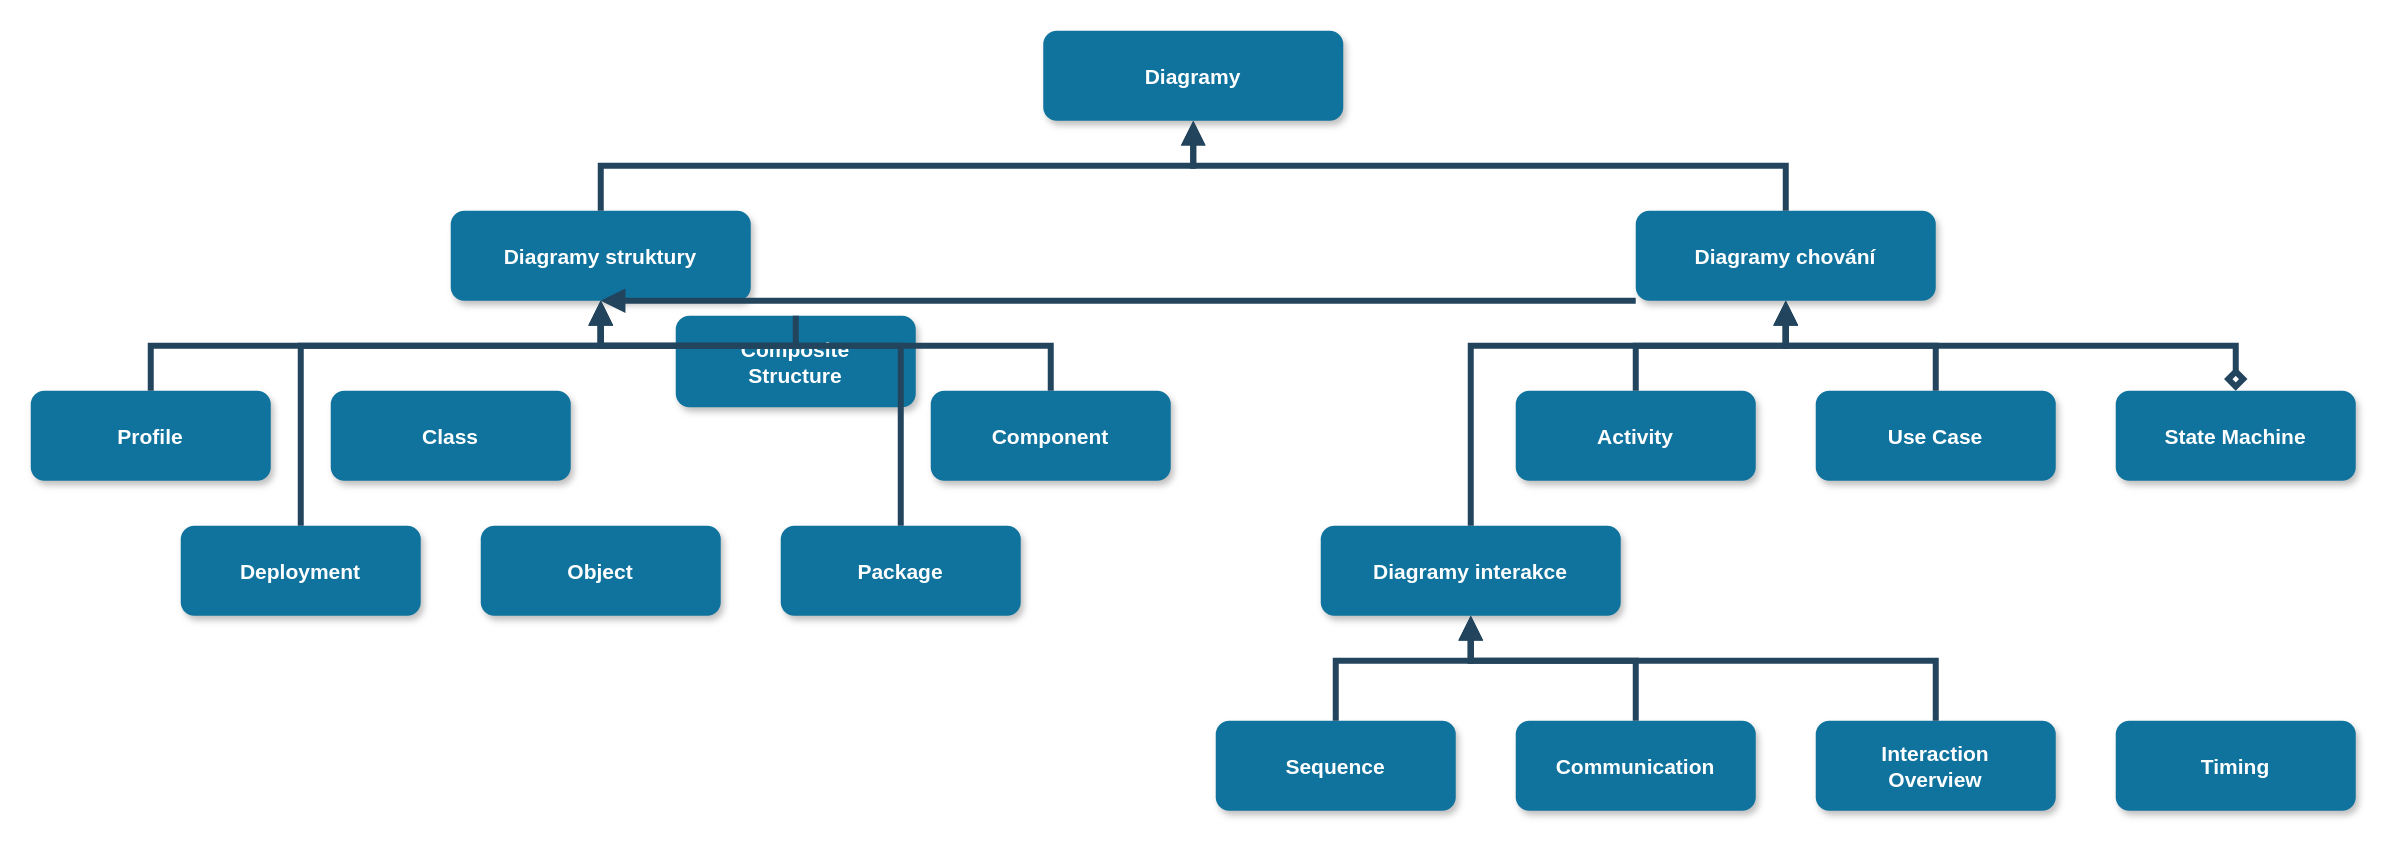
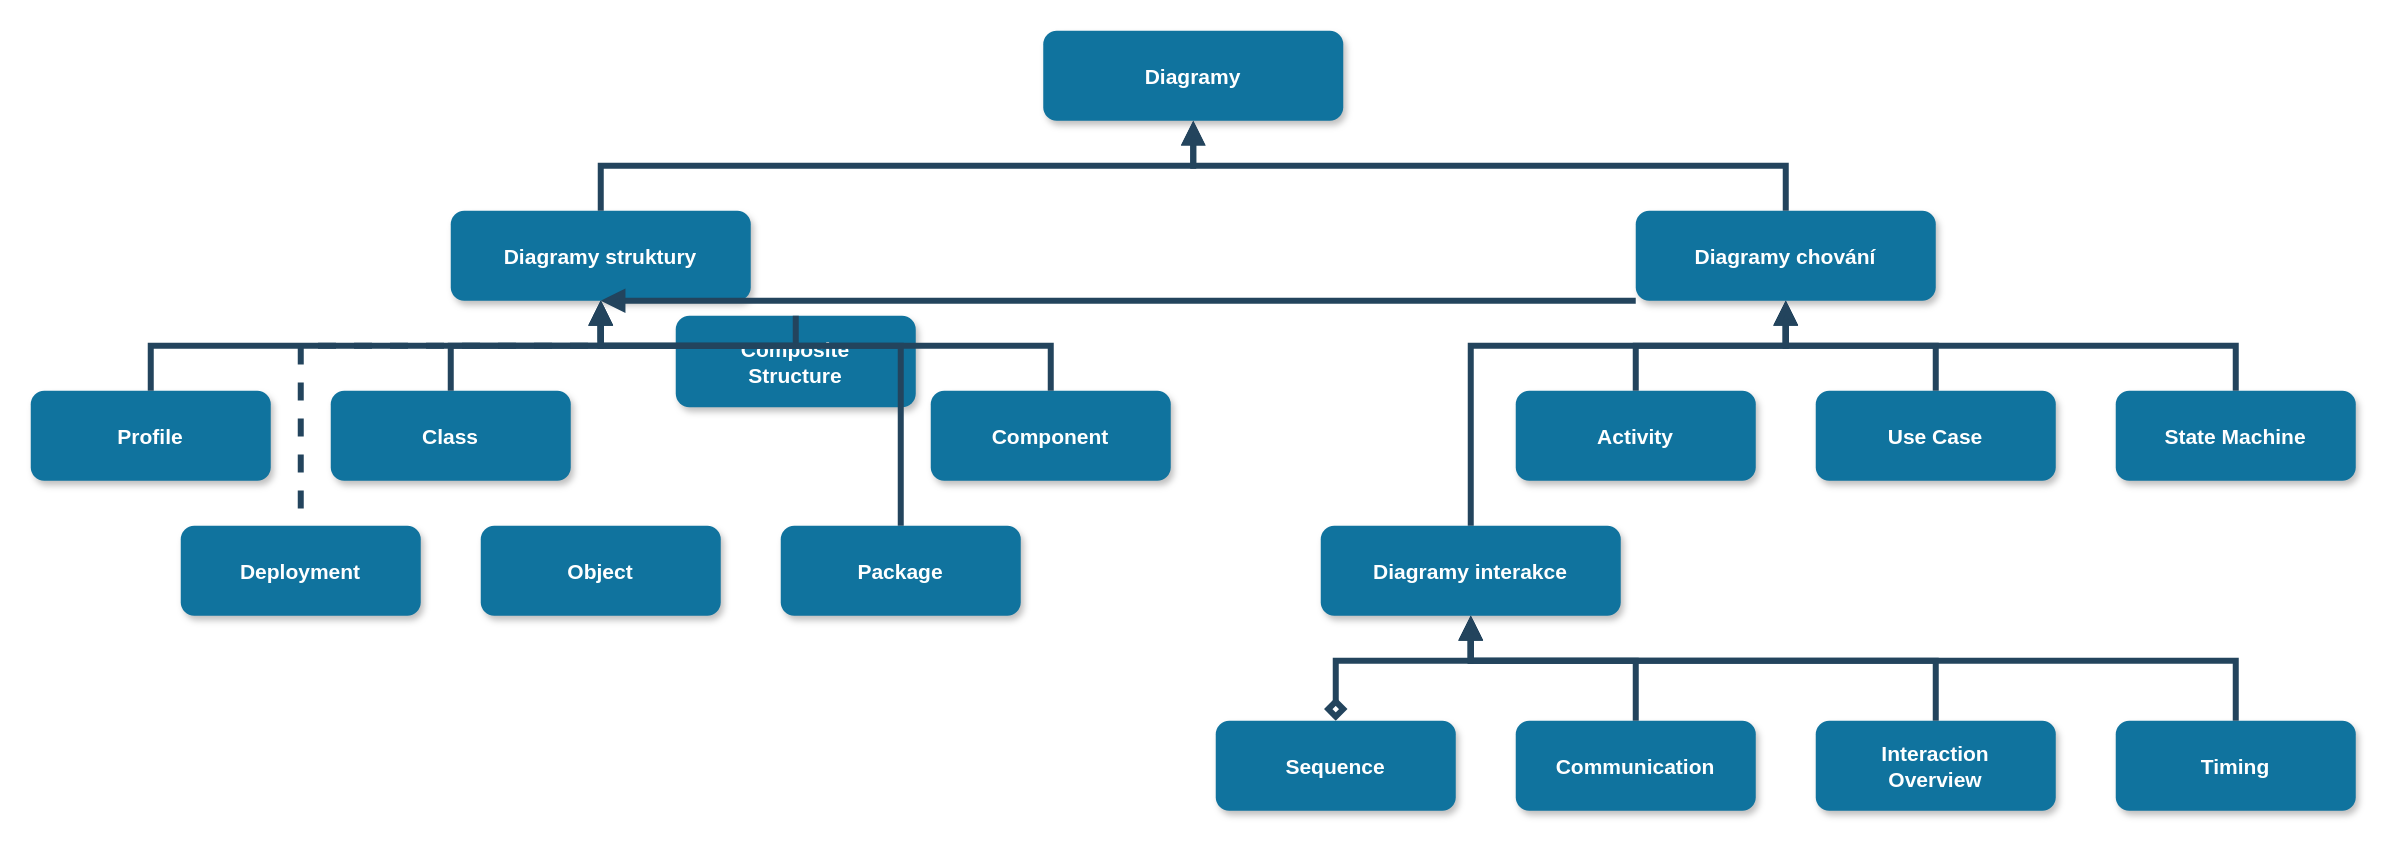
none -> (451, 369)
(2236, 369) -> (2236, 382)
(301, 373) -> (301, 373)
none -> (2117, 661)
(1336, 712) -> (1336, 699)
